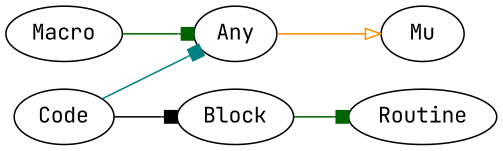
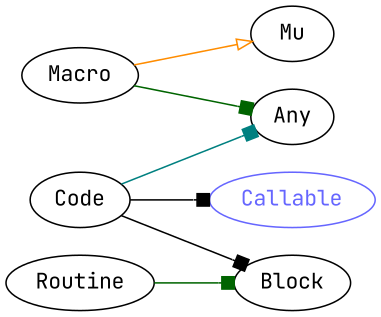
(321, 34) -> (185, 55)
(313, 117) -> (186, 283)
none -> (292, 200)
